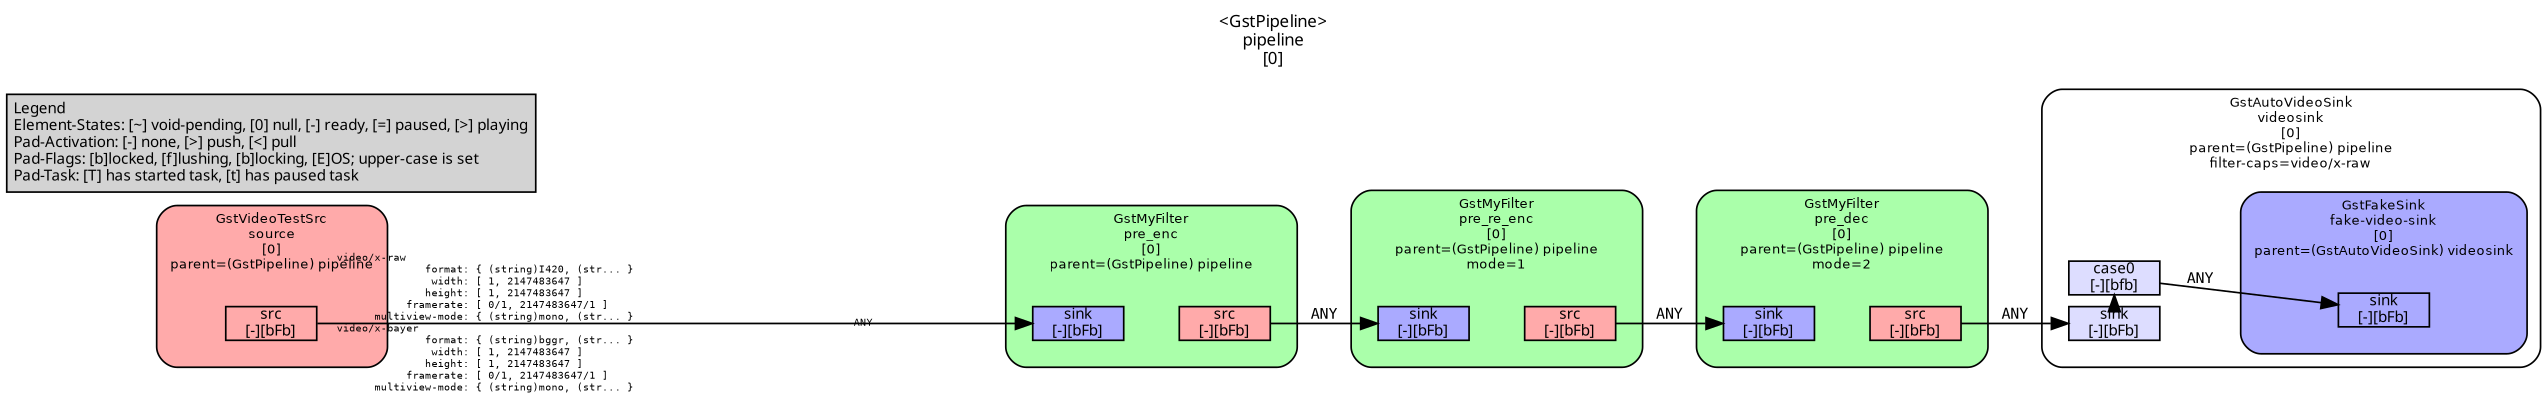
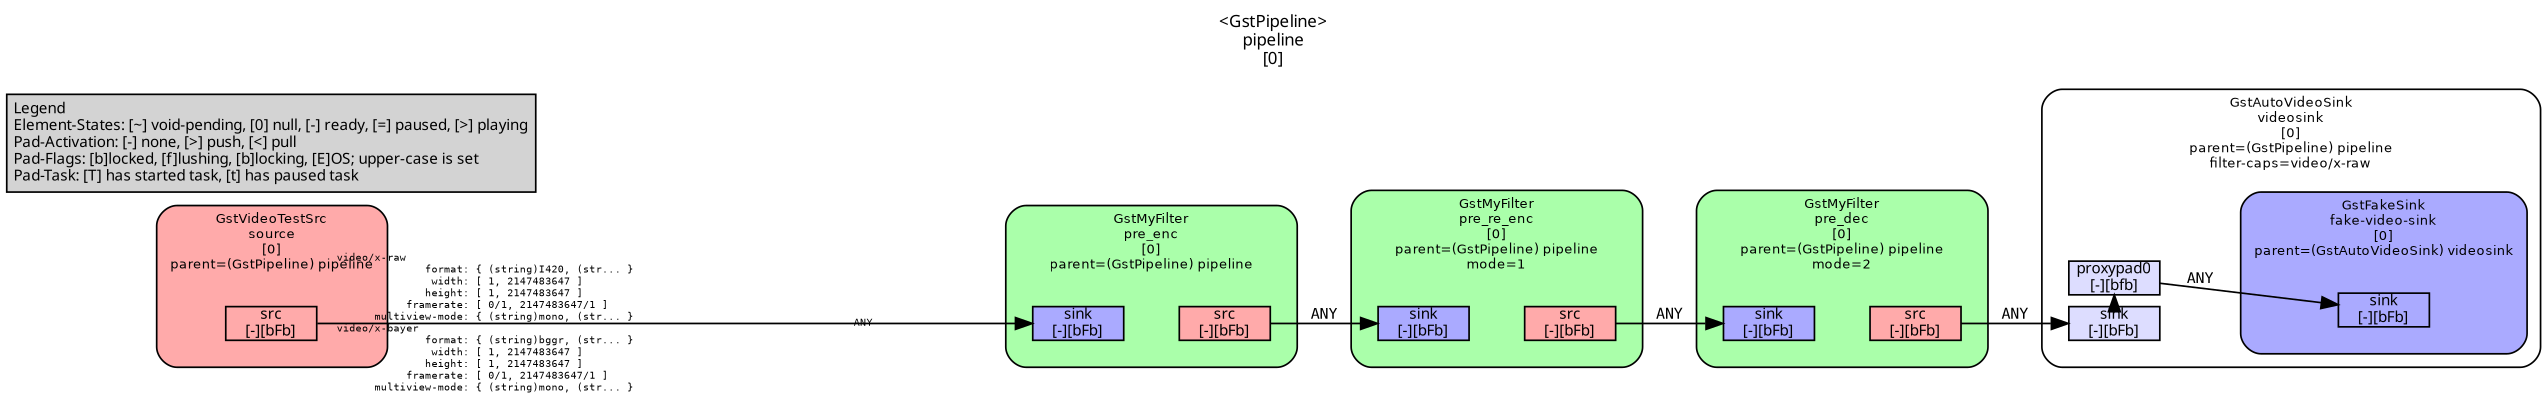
(2114, 278) -> (2114, 278)
